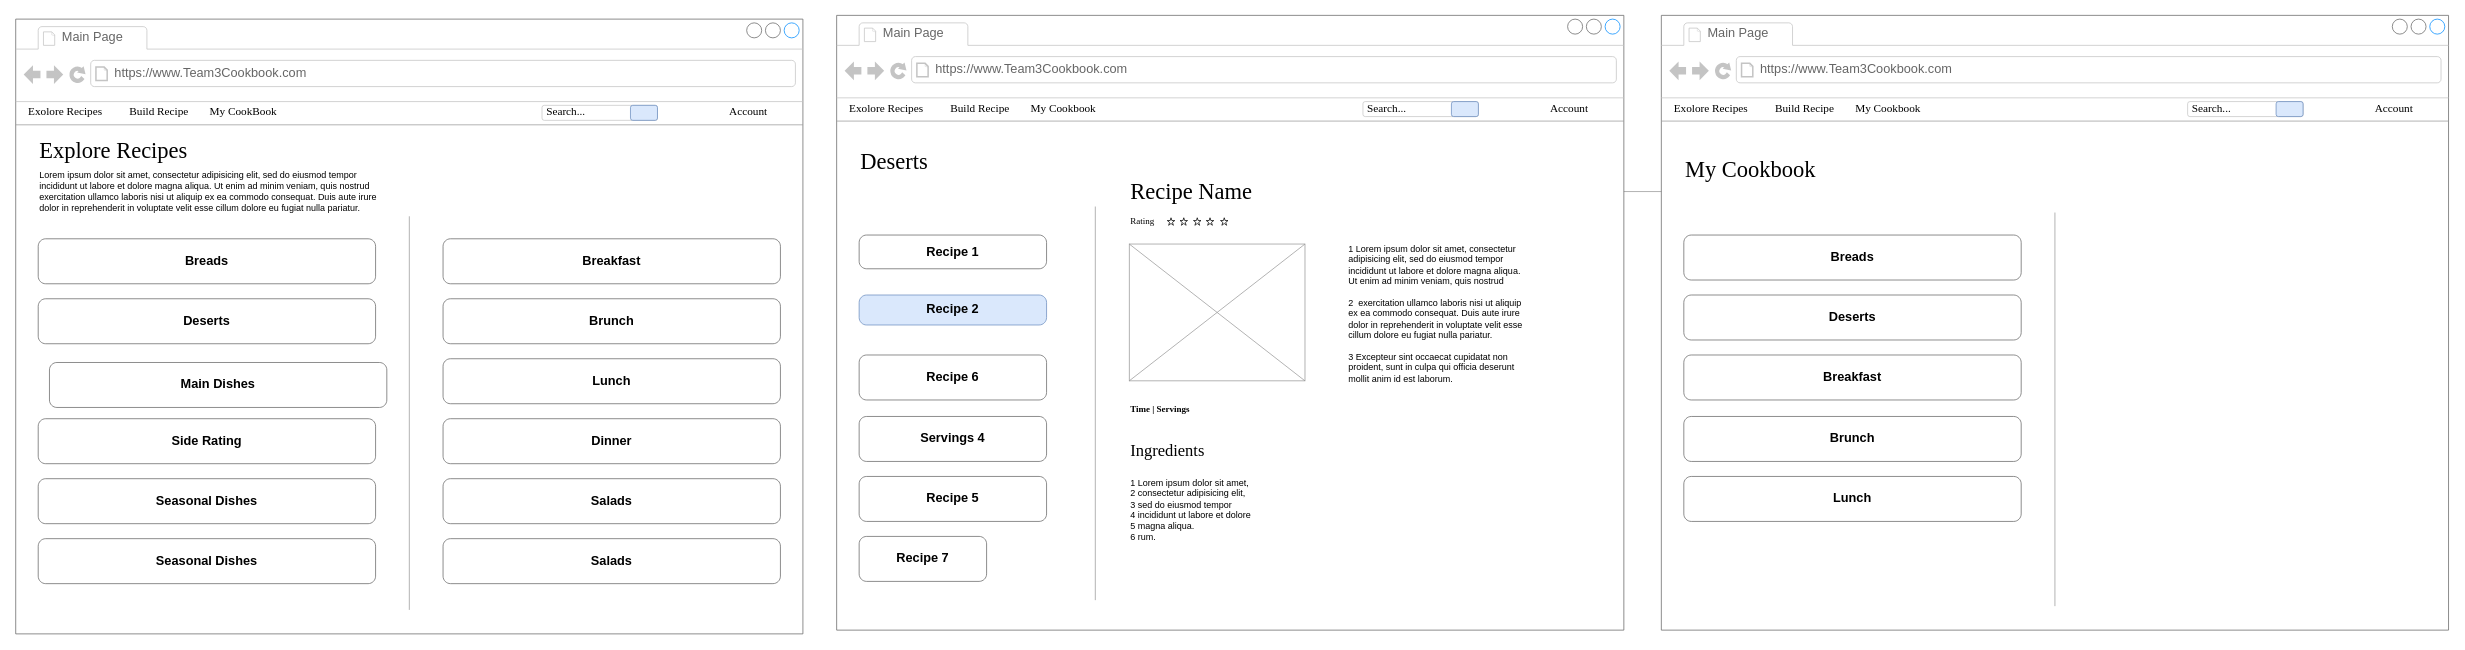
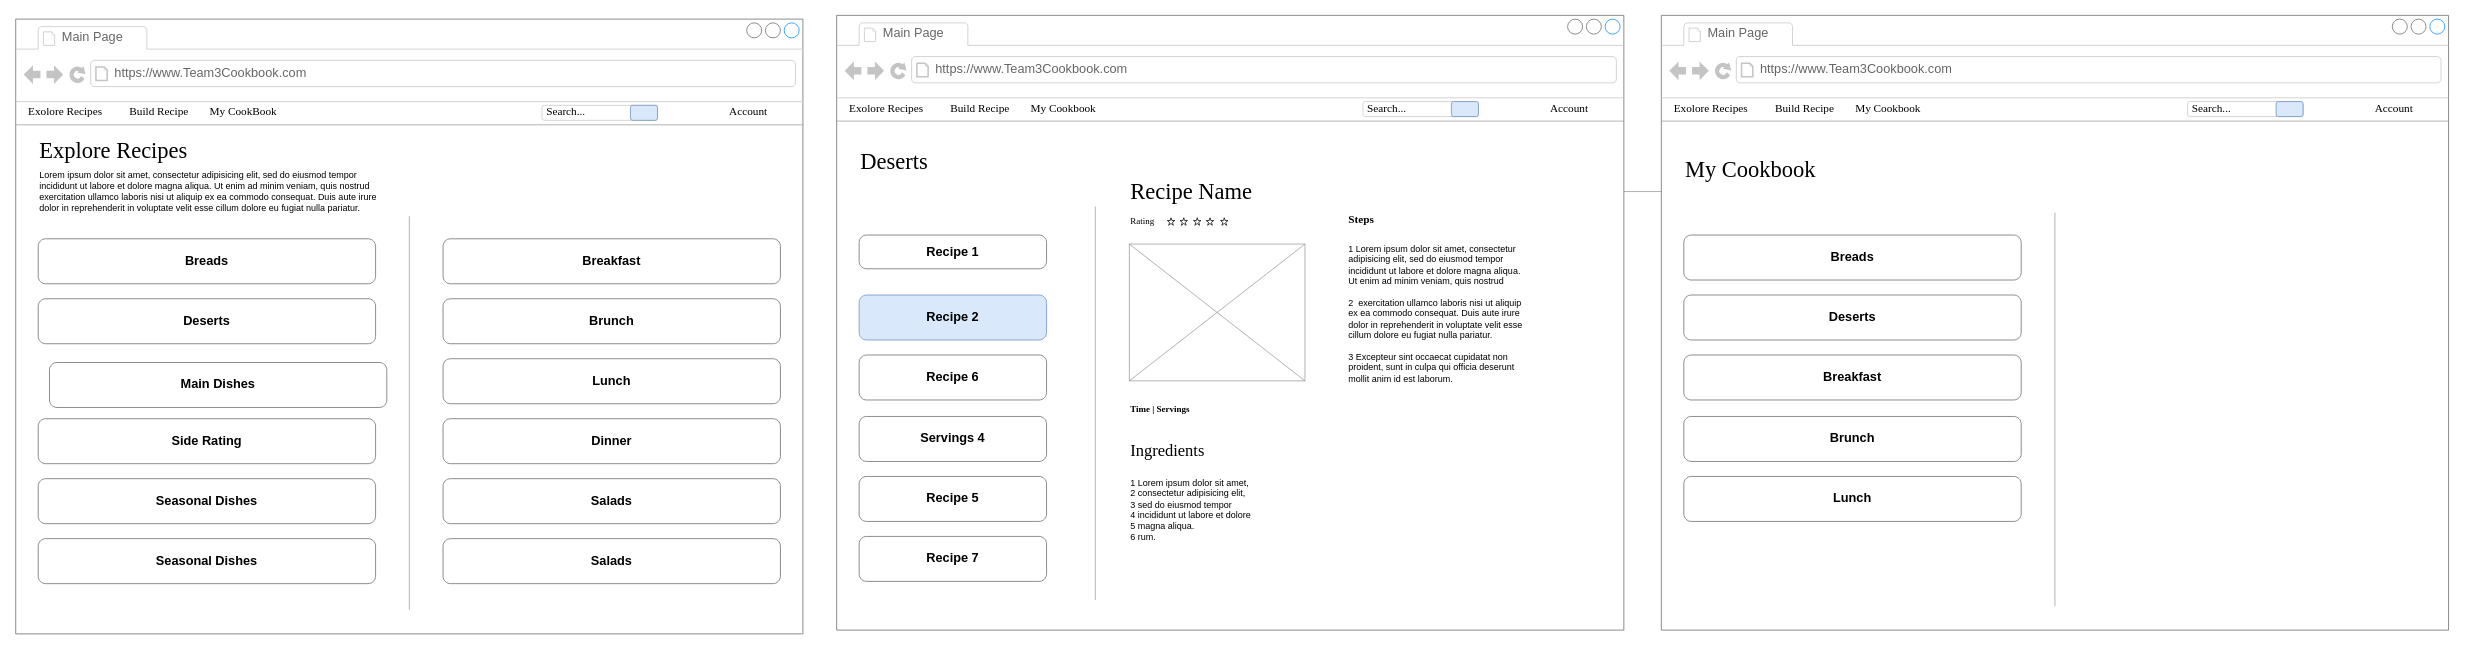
none -> (1411, 222)
(953, 310) -> (953, 318)
(923, 559) -> (953, 559)
